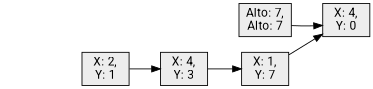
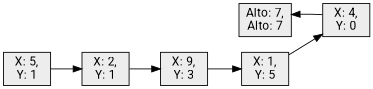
(303, 26) -> (311, 14)
none -> (27, 69)
(184, 69) -> (184, 69)
(265, 69) -> (265, 69)
